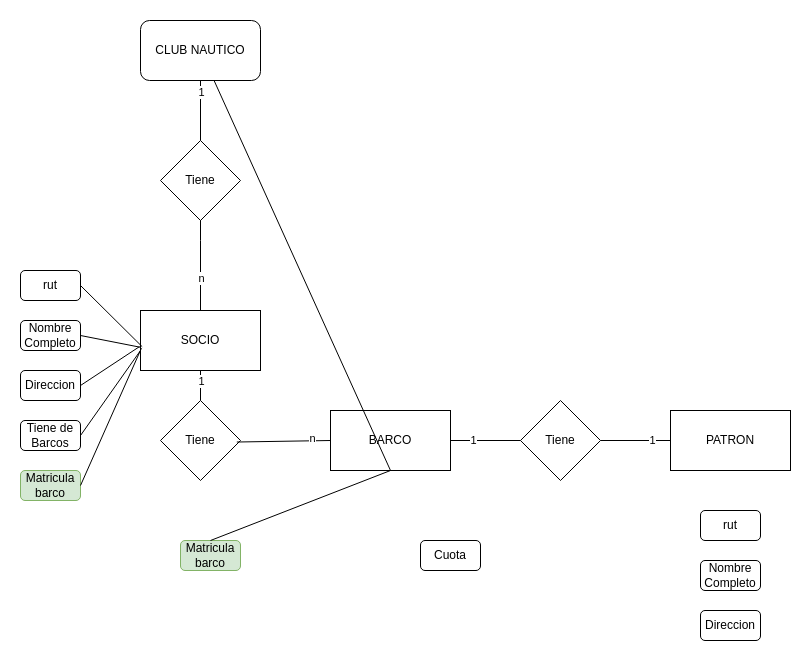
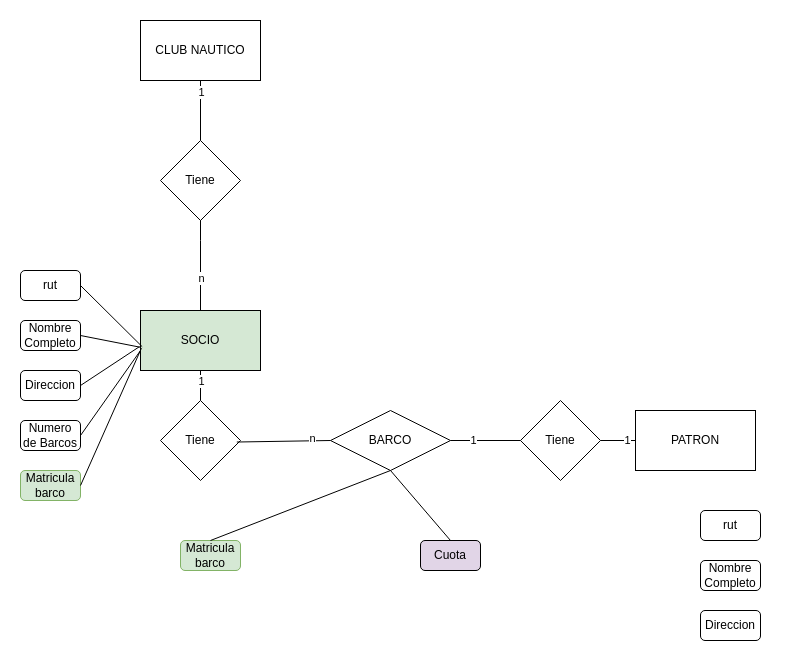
(201, 51) -> (201, 51)
(302, 275) -> (421, 506)
(201, 341) -> (201, 341)
(51, 436) -> (51, 436)
(391, 441) -> (391, 441)
(731, 441) -> (696, 441)
(451, 556) -> (451, 556)
